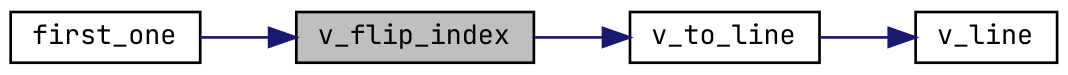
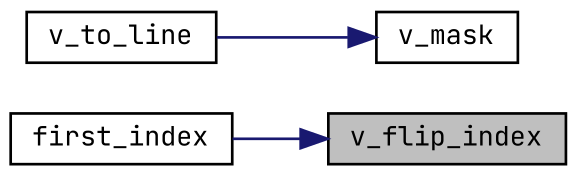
(105, 37) -> (121, 139)
(569, 37) -> none
(986, 37) -> (447, 37)
